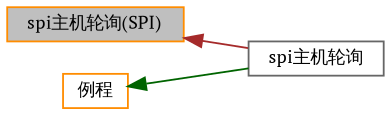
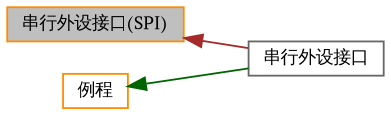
(95, 24) -> (95, 24)
(316, 59) -> (316, 59)
